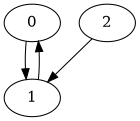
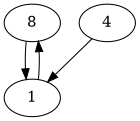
(32, 23) -> (32, 23)
(107, 23) -> (107, 23)
